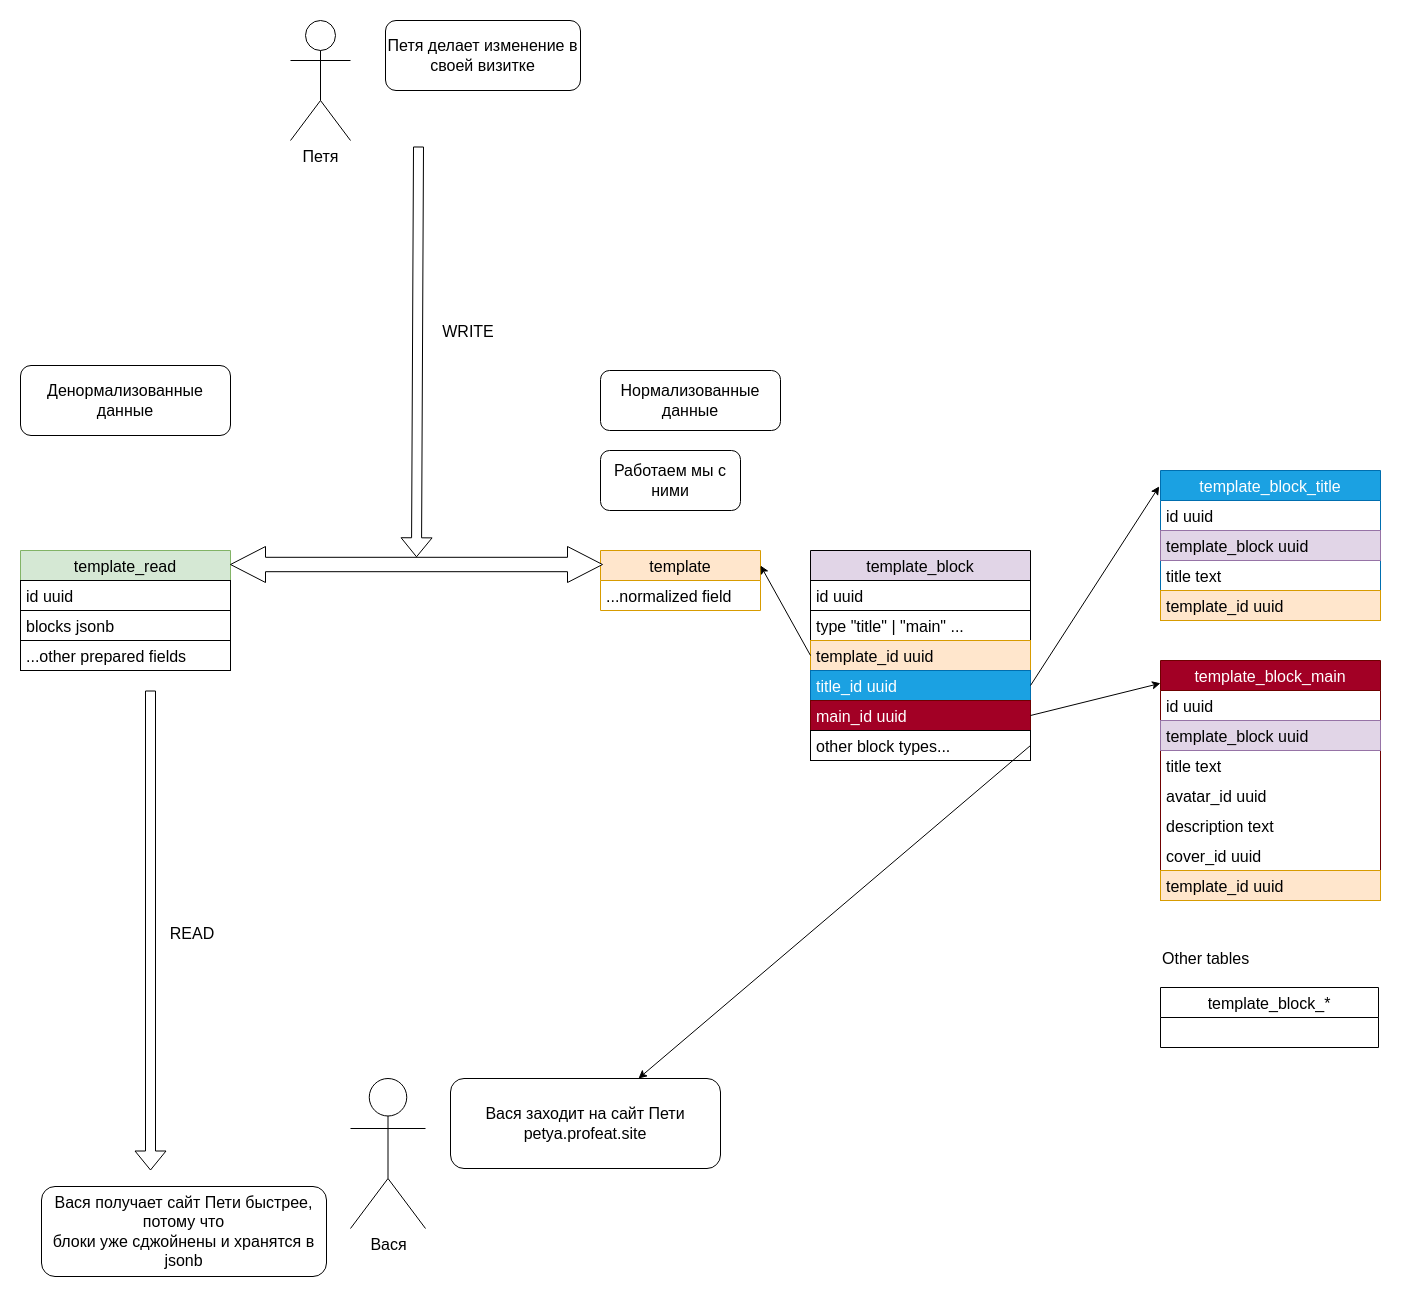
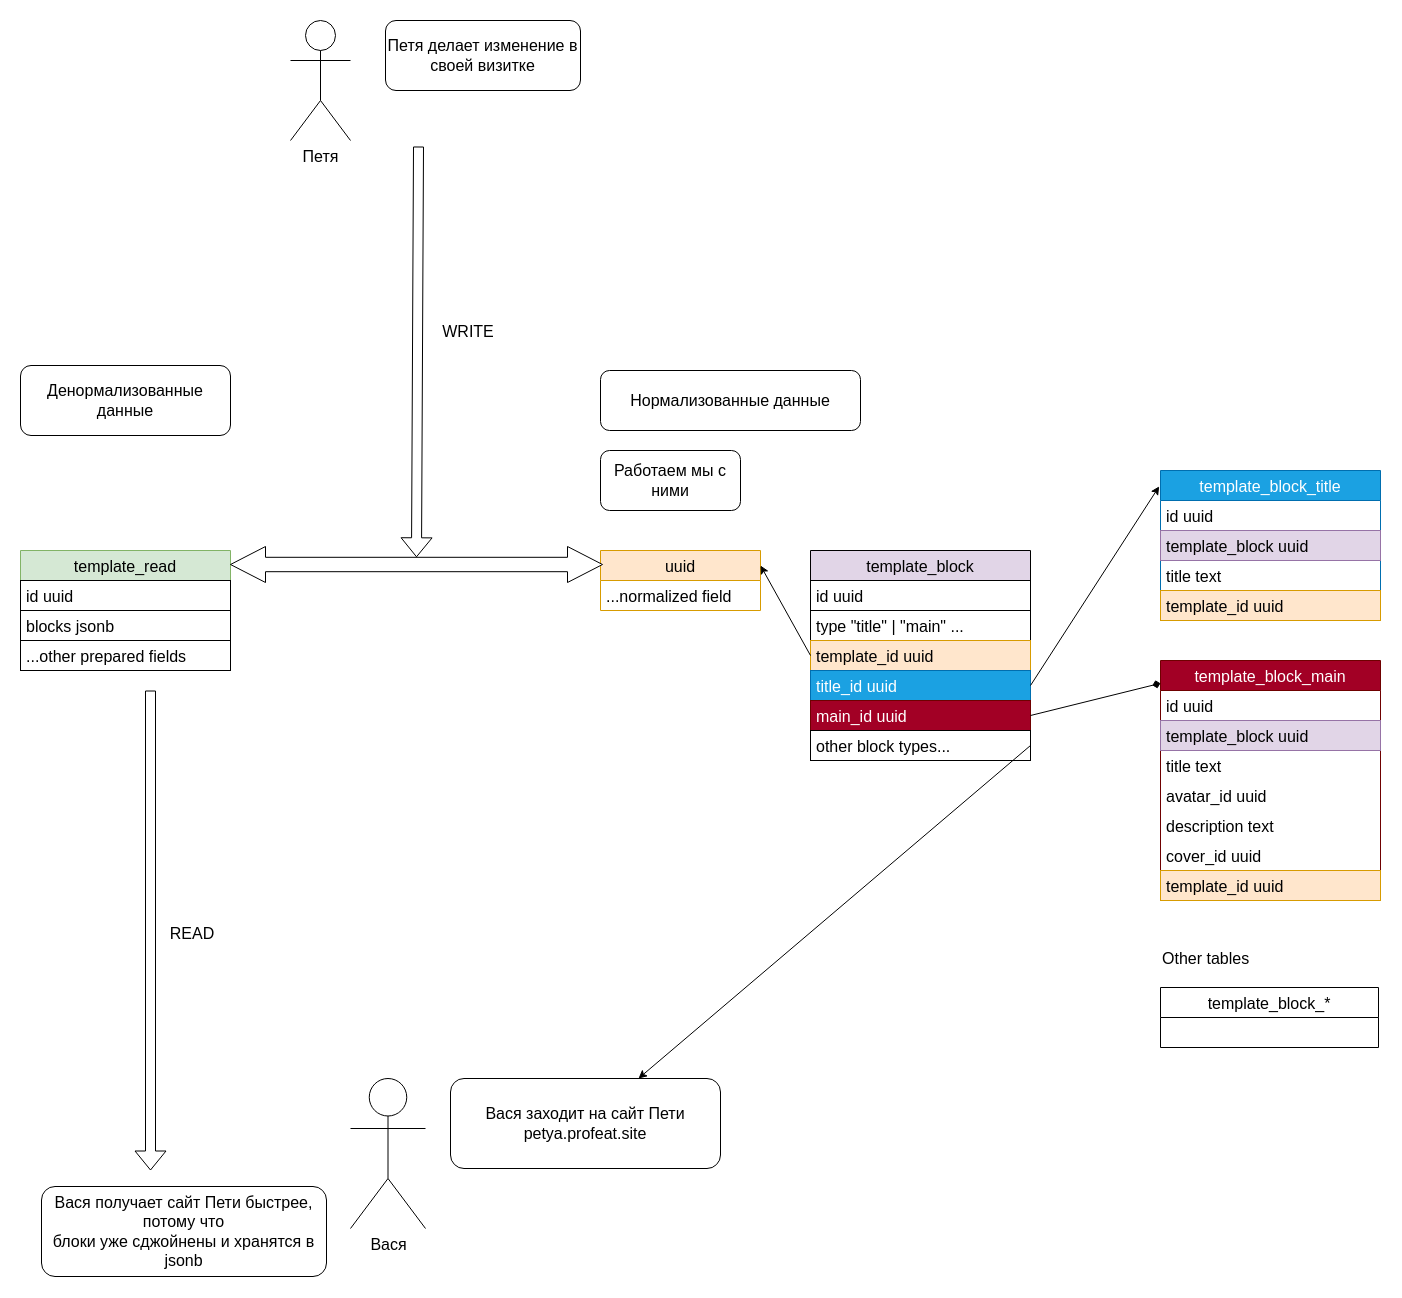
(691, 401) -> (731, 401)
(680, 567) -> (680, 567)
(1152, 685) -> (1152, 685)
